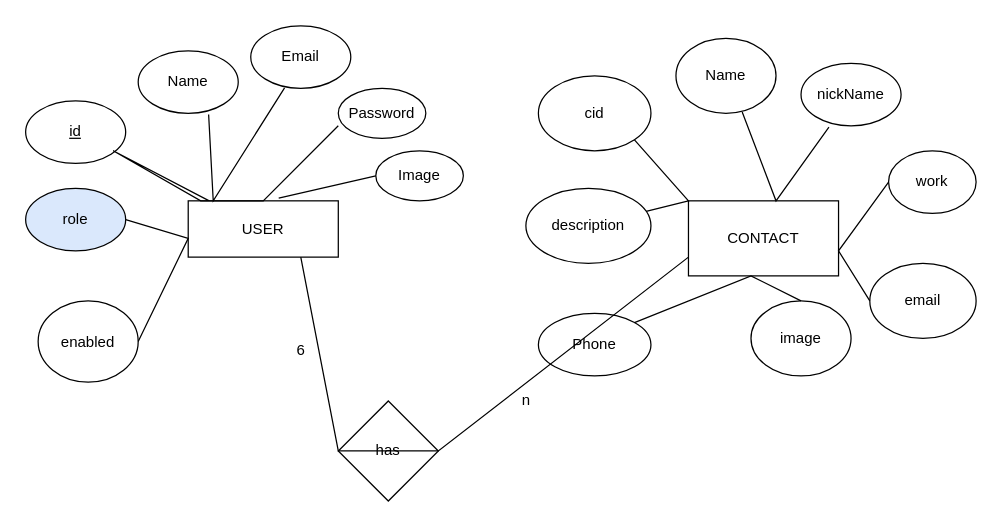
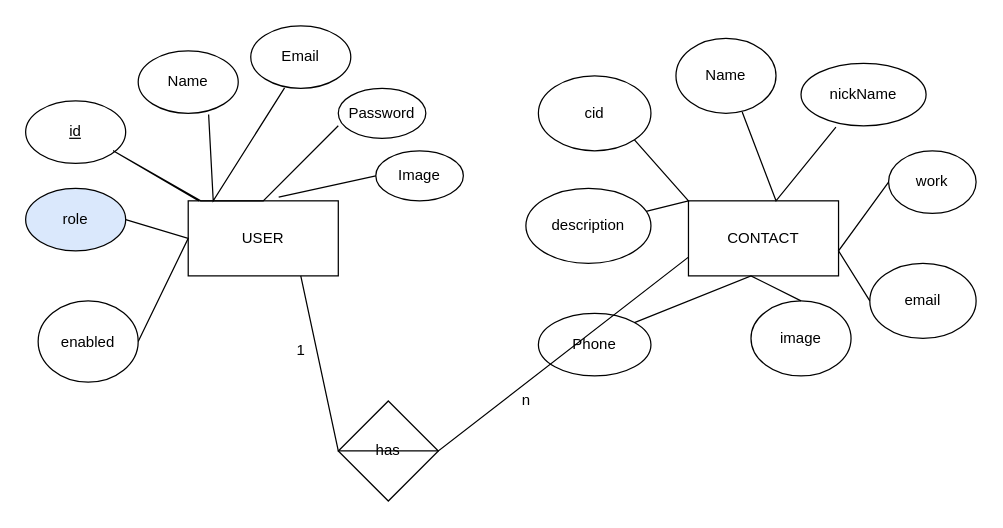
(851, 94) -> (863, 94)
(263, 229) -> (263, 238)
(301, 351) -> (301, 351)
